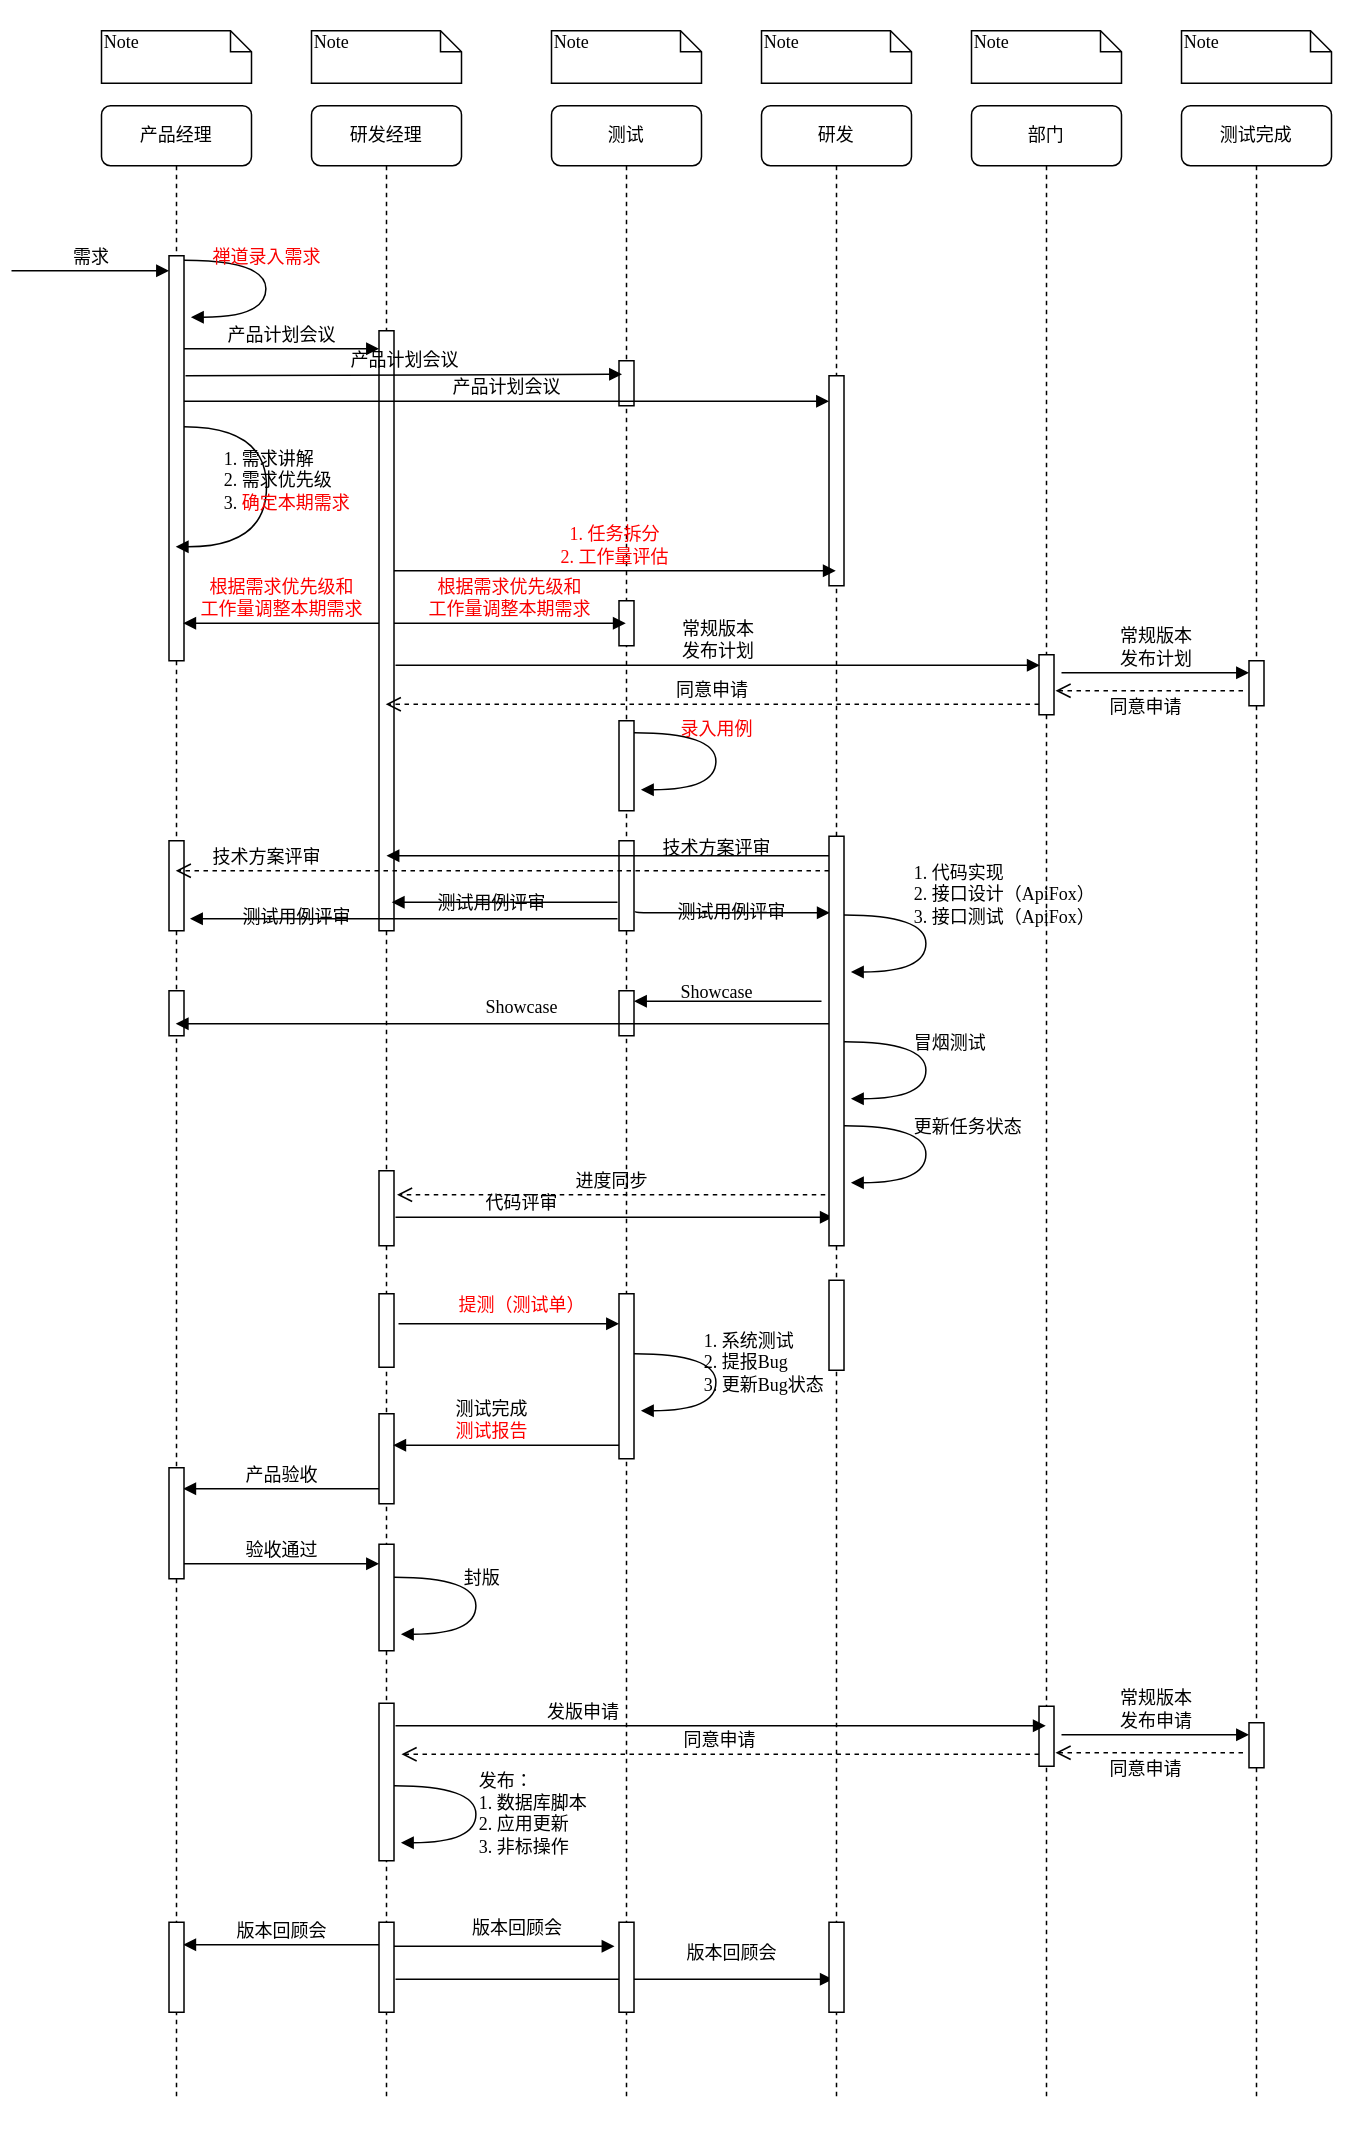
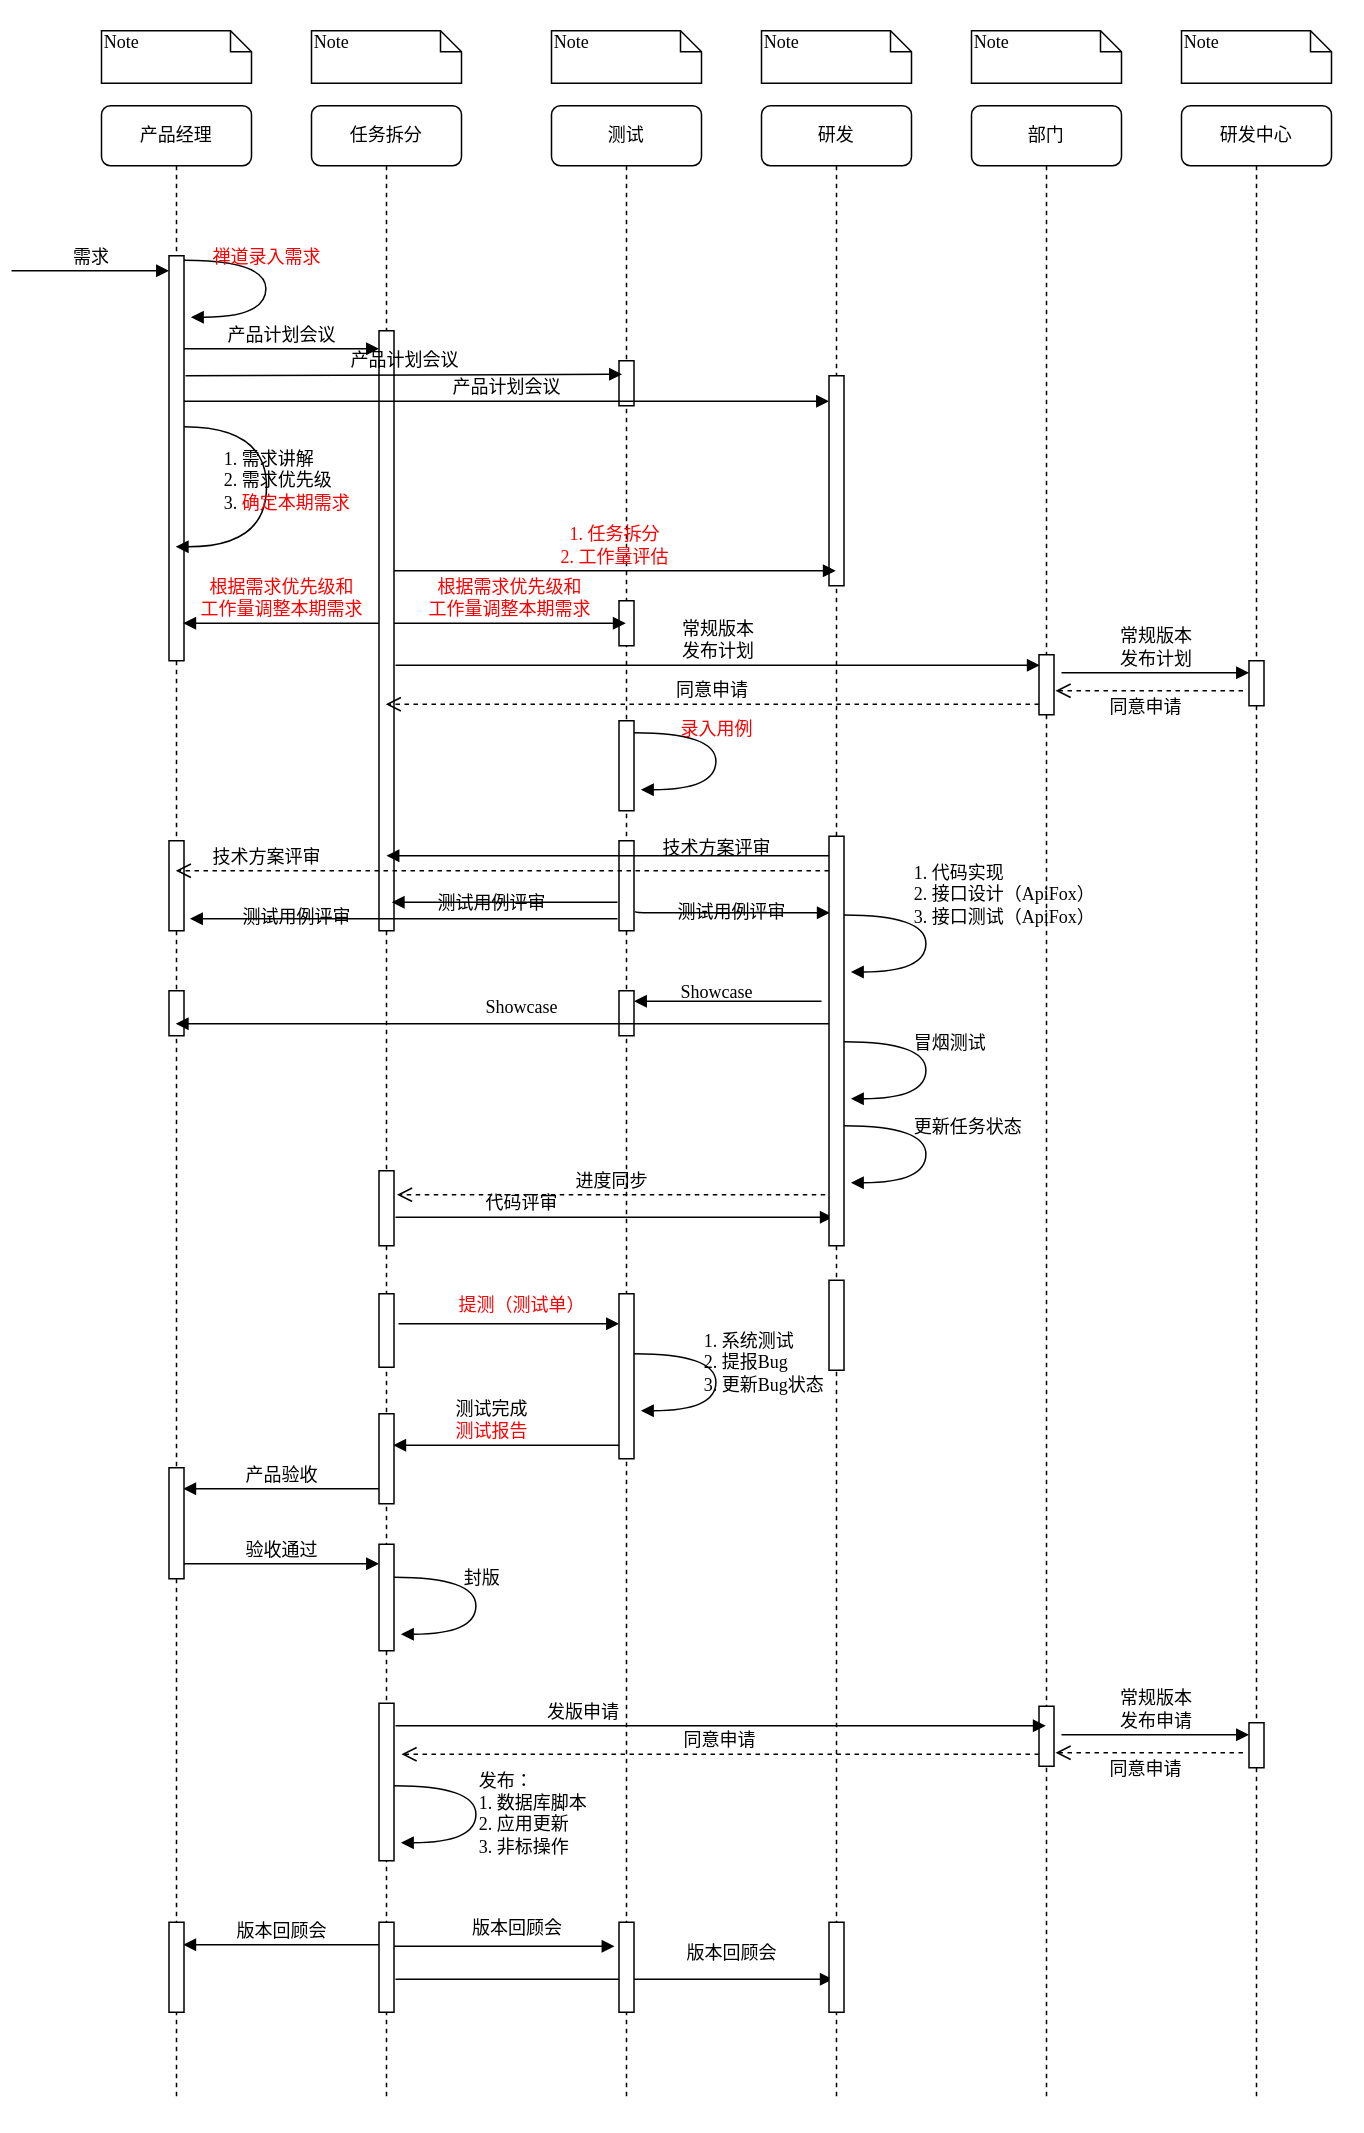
(386, 136) -> (386, 136)
(1256, 136) -> (1256, 136)
